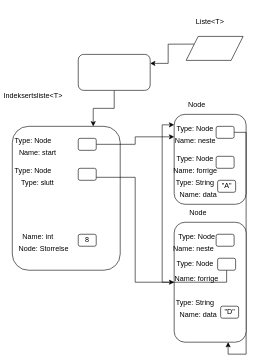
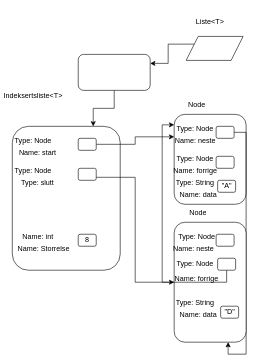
(44, 249) -> (44, 249)
